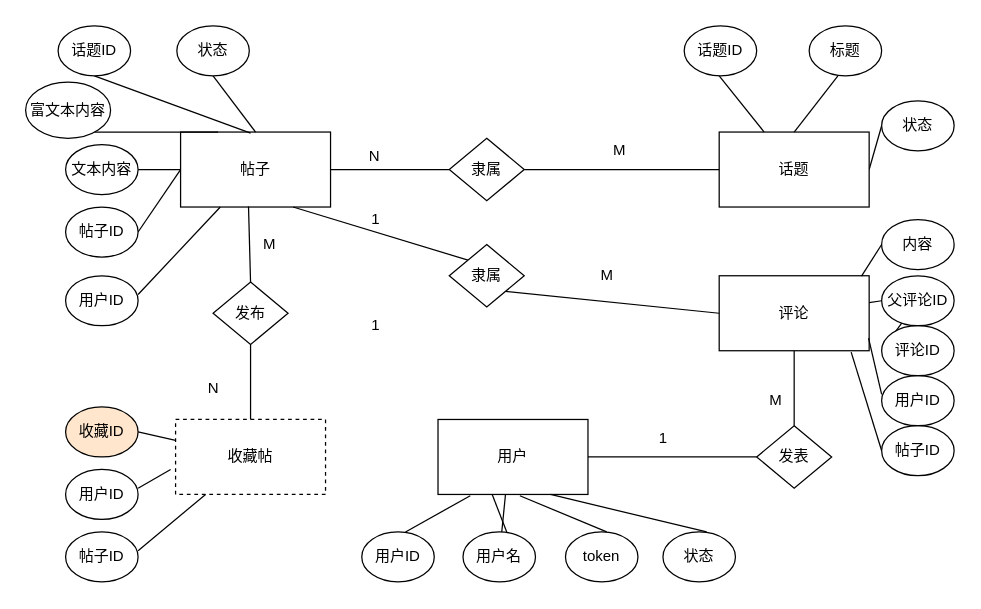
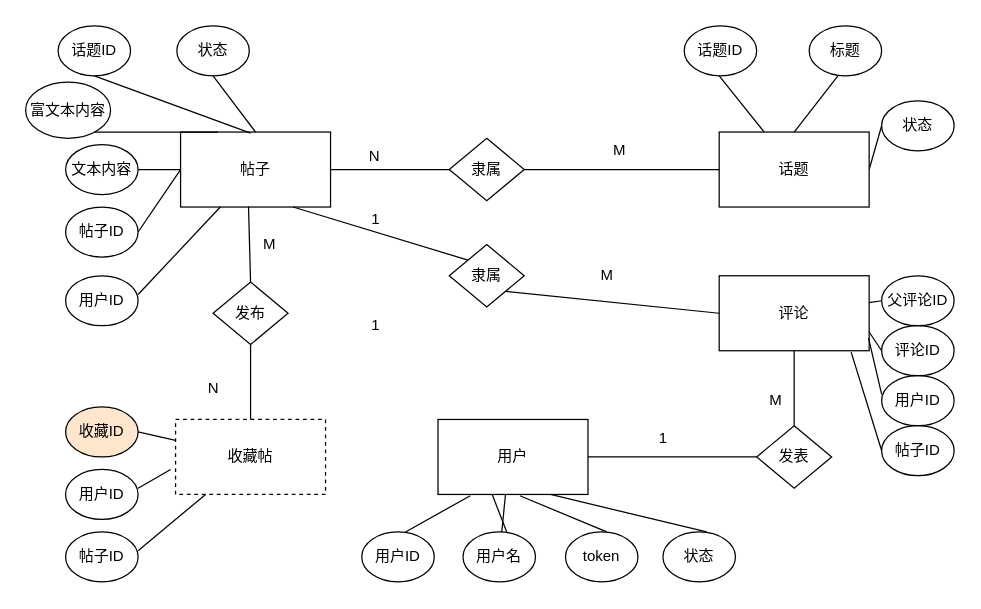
(918, 244) -> none
(872, 260) -> none
(899, 327) -> (876, 341)
